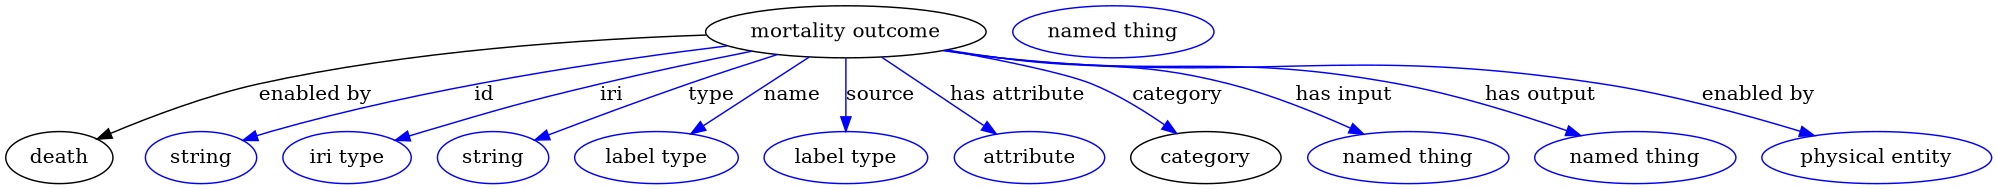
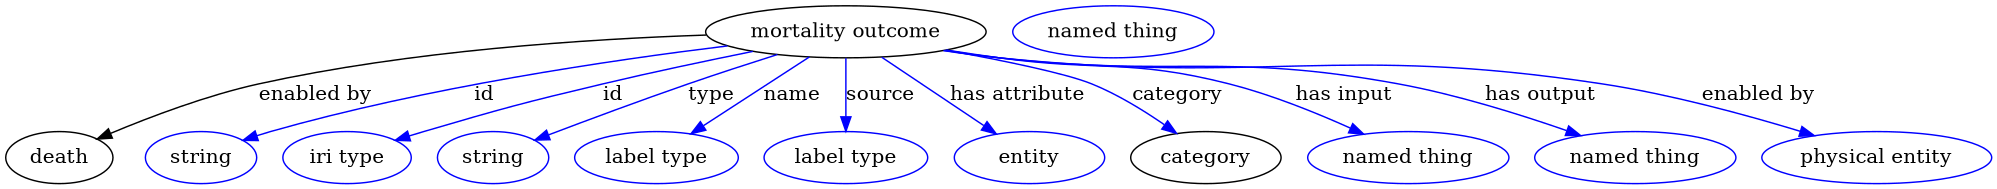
(612, 95) -> (613, 95)
(1030, 158) -> (1030, 158)
